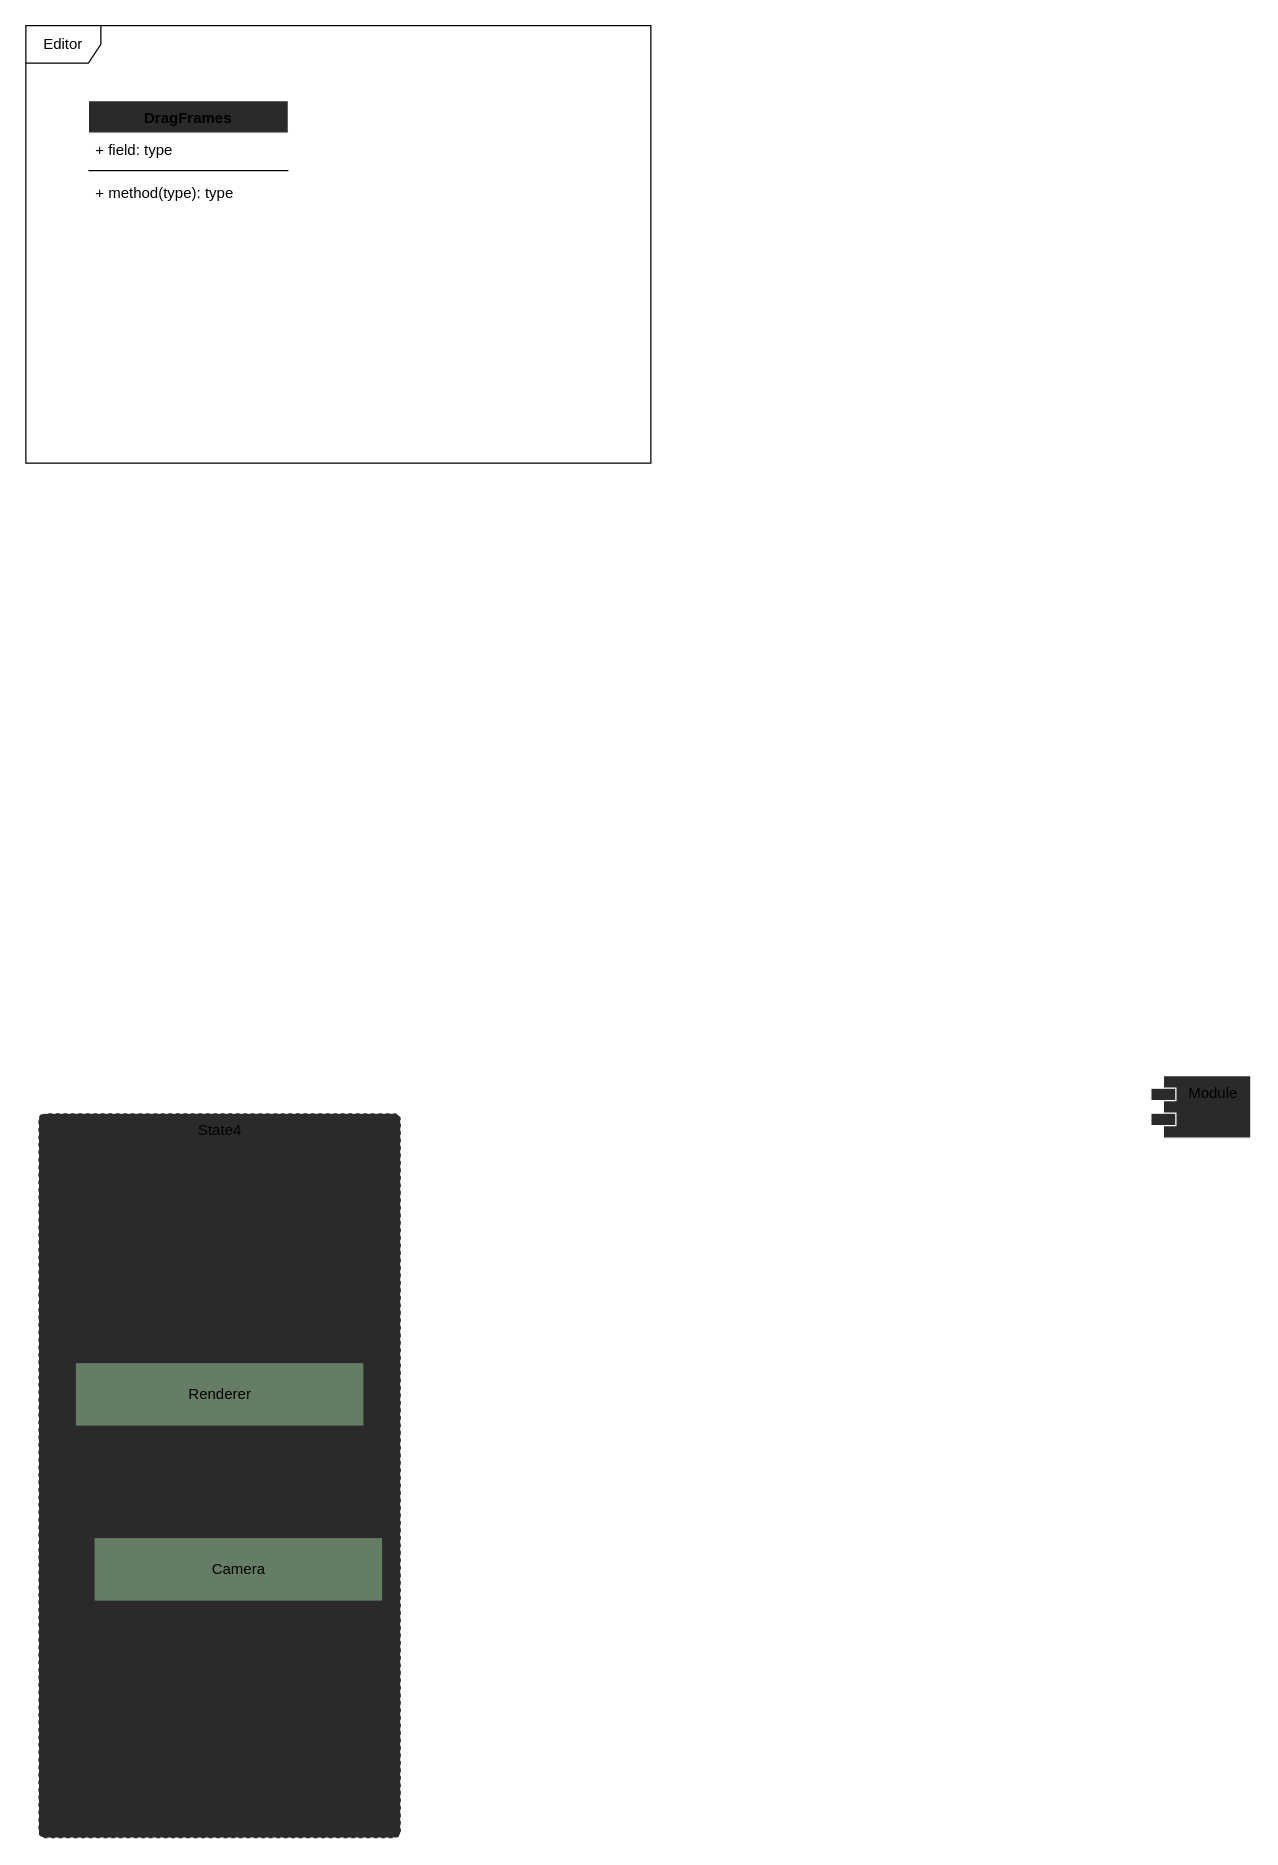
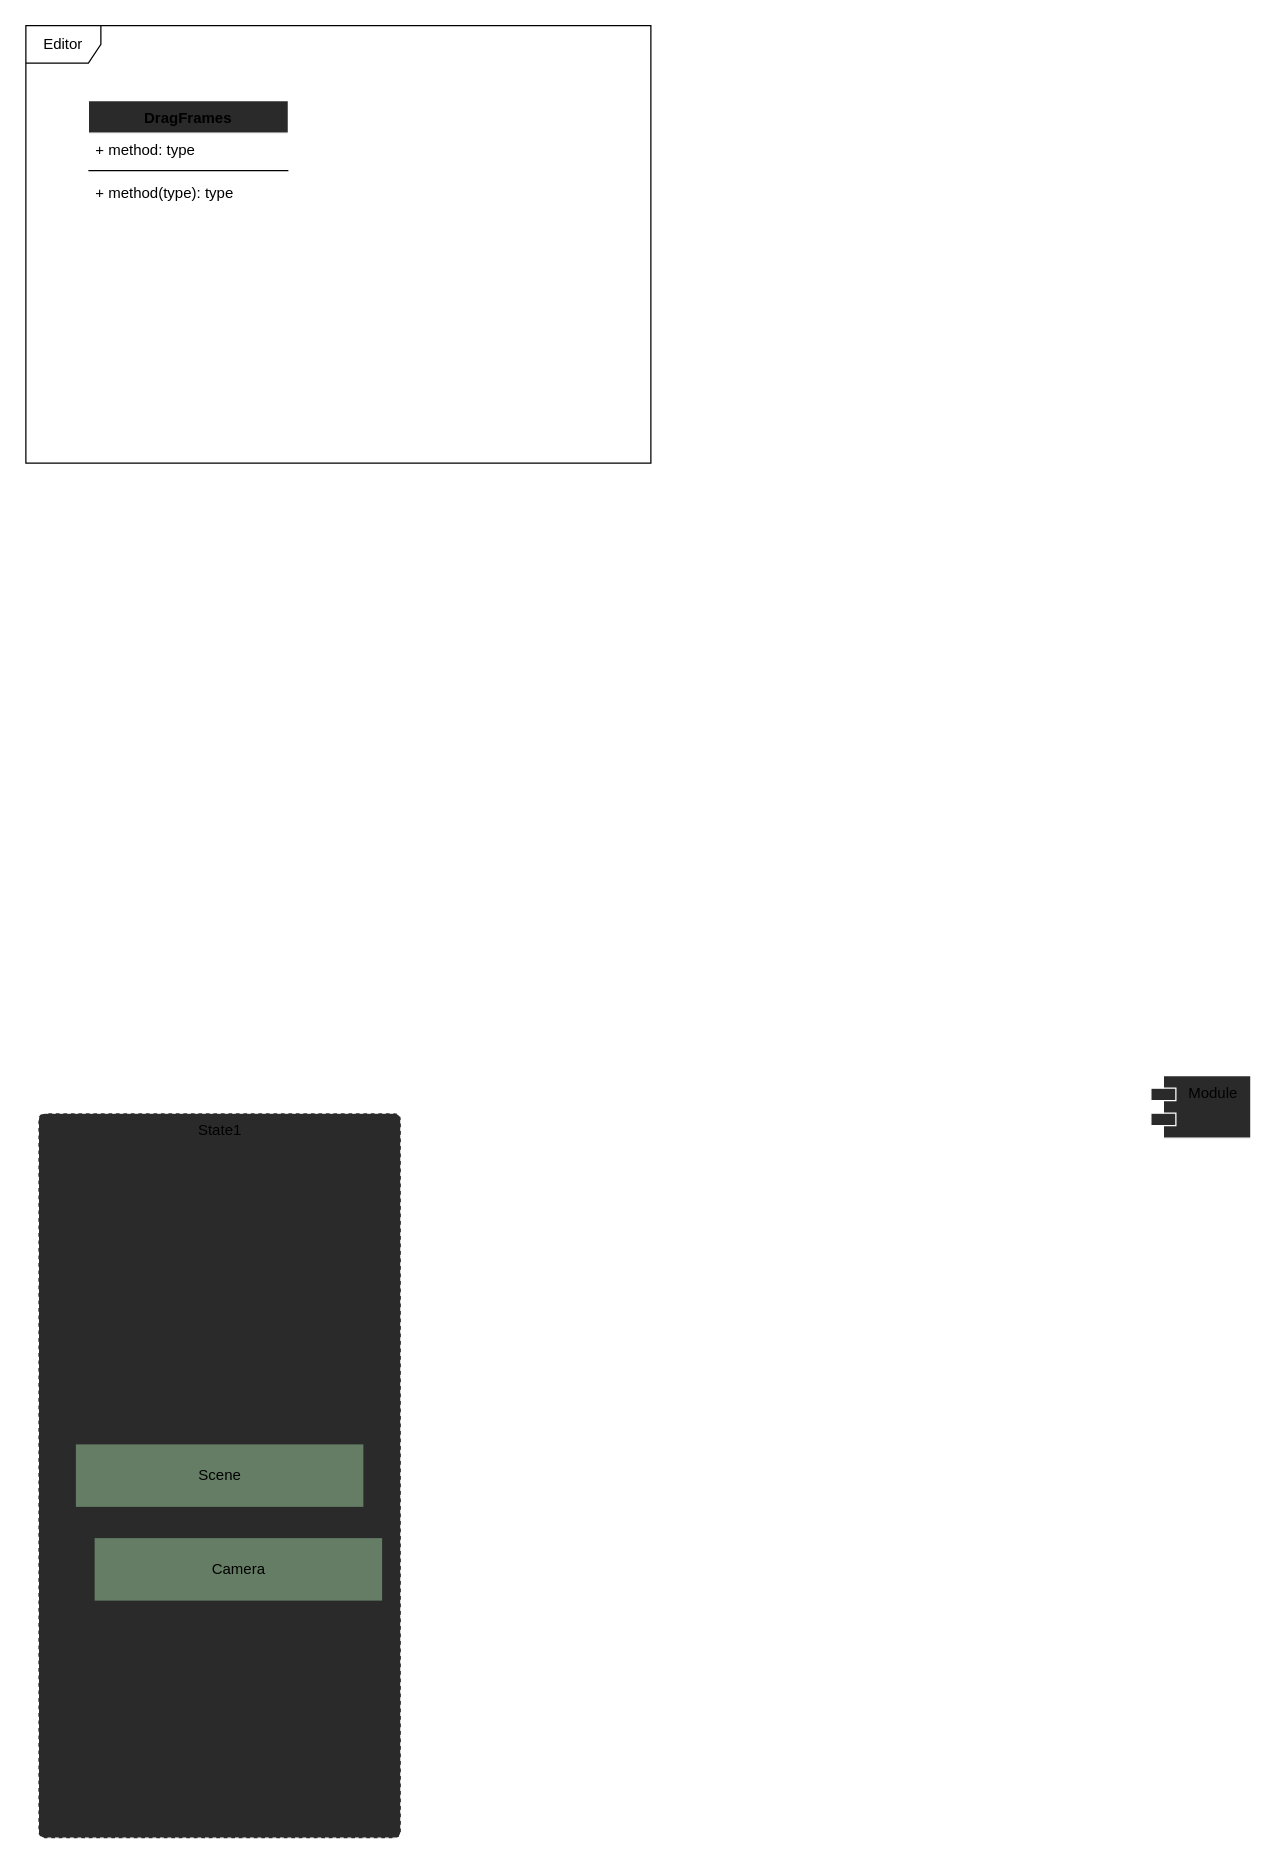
(140, 150) -> (148, 150)
(220, 1131) -> (220, 1131)
(219, 1394) -> none
none -> (219, 1476)
